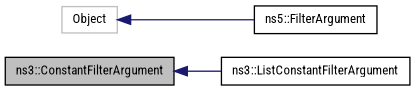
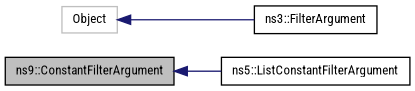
(316, 20) -> (316, 20)
(90, 71) -> (90, 71)
(316, 71) -> (316, 71)
